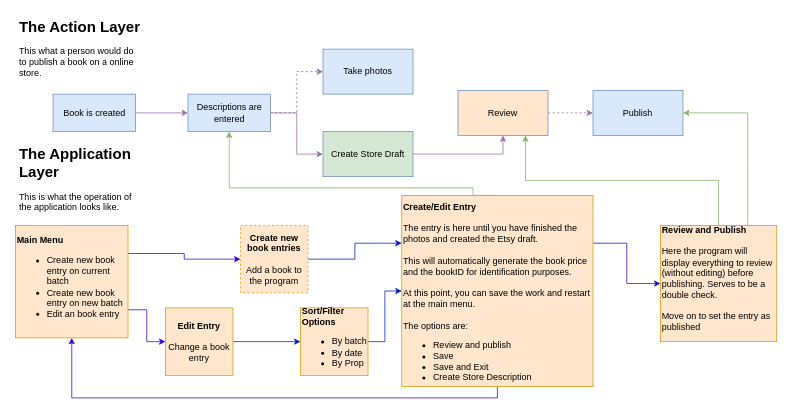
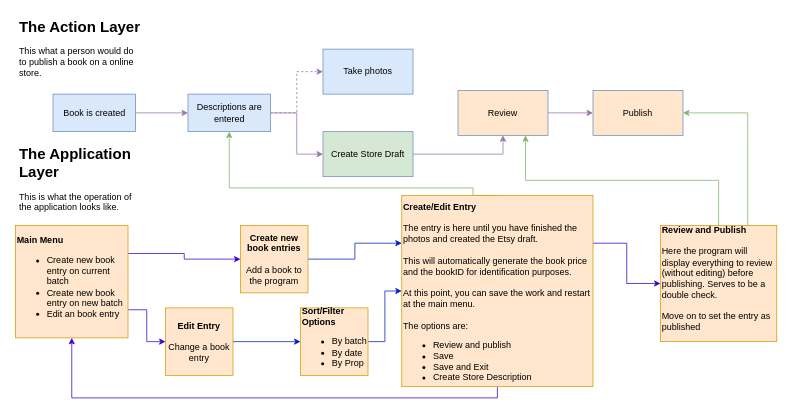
(568, 113) -> (568, 113)
(638, 113) -> (638, 113)
(274, 259) -> (274, 259)
